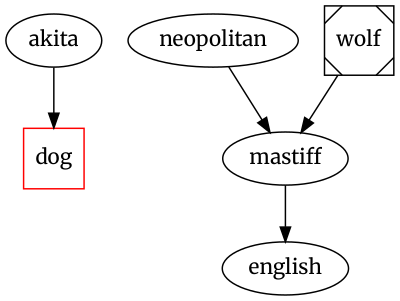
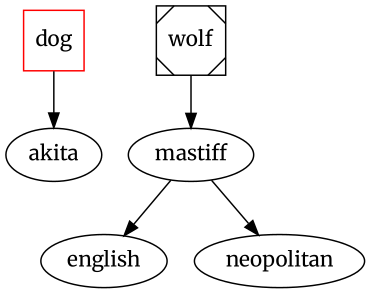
(54, 90) -> (54, 92)
(245, 93) -> (230, 202)
